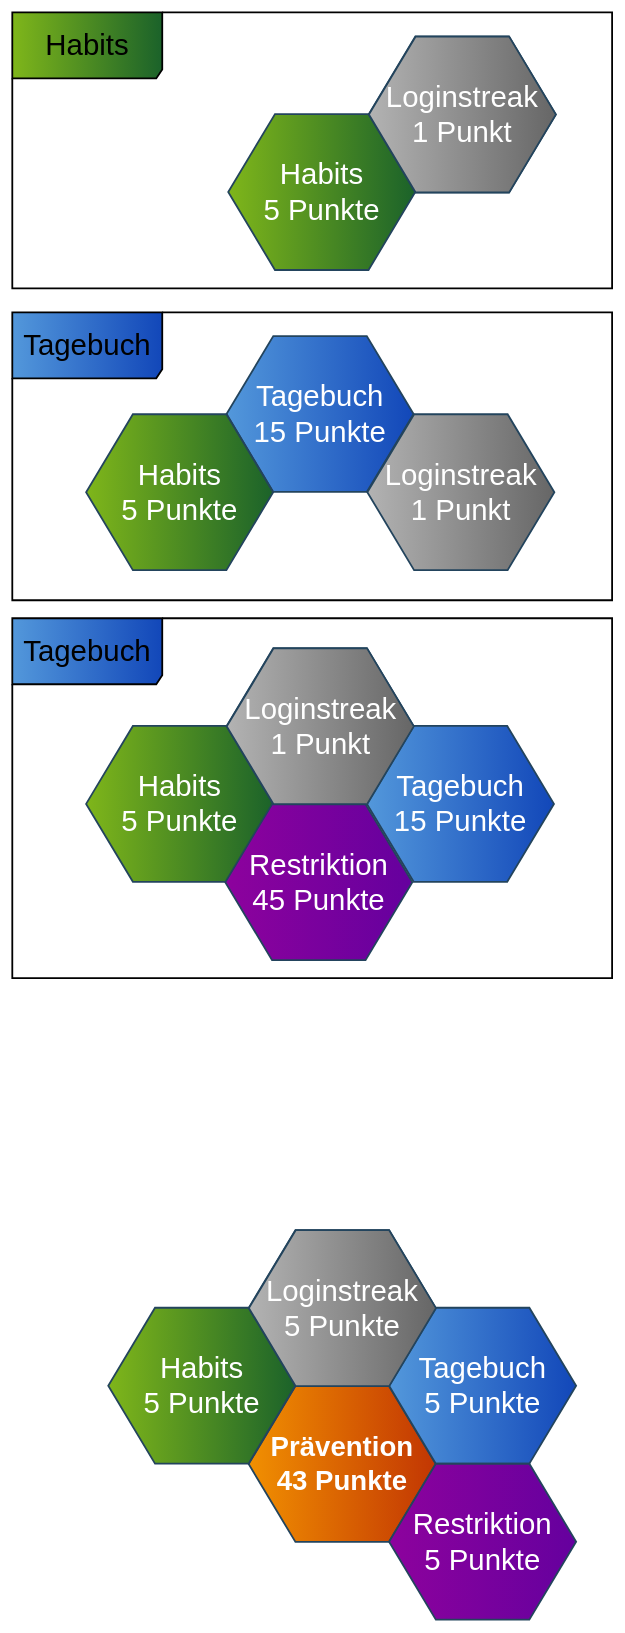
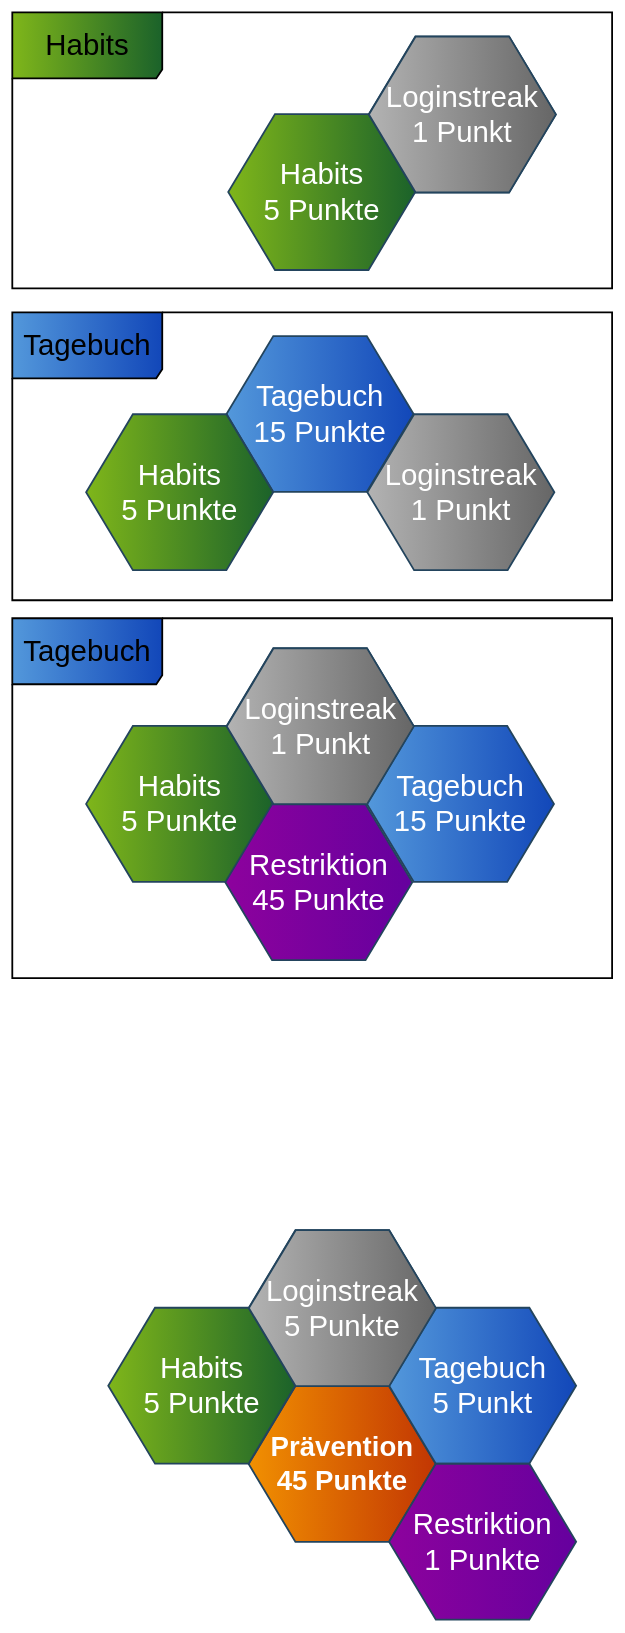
(483, 1386) -> (483, 1386)
(342, 1464) -> (342, 1464)
(483, 1542) -> (483, 1542)
